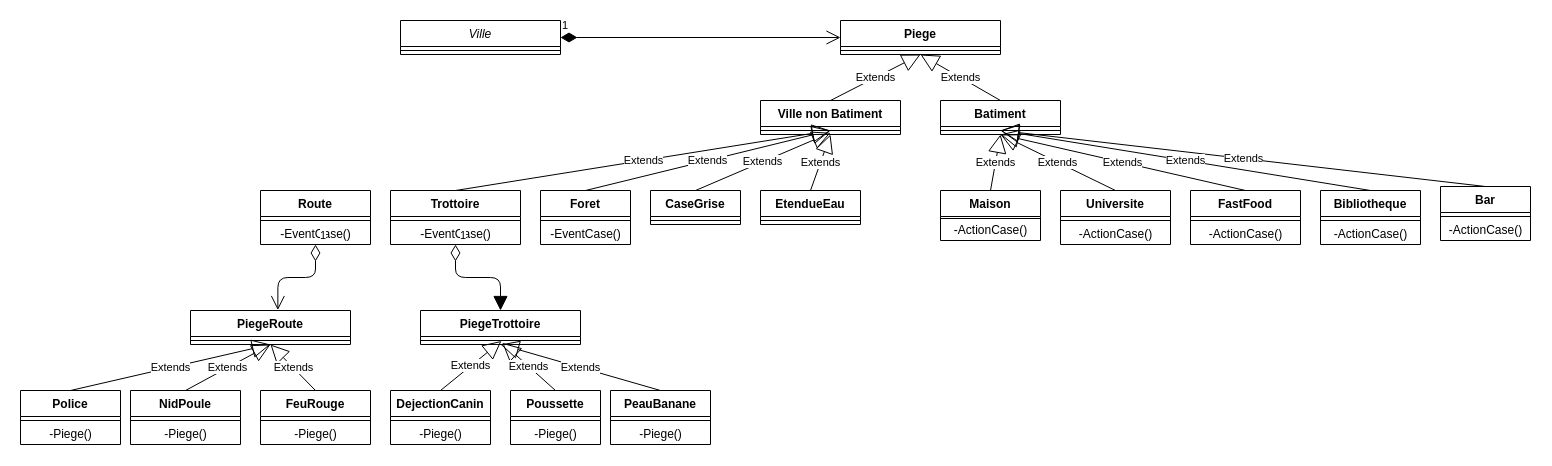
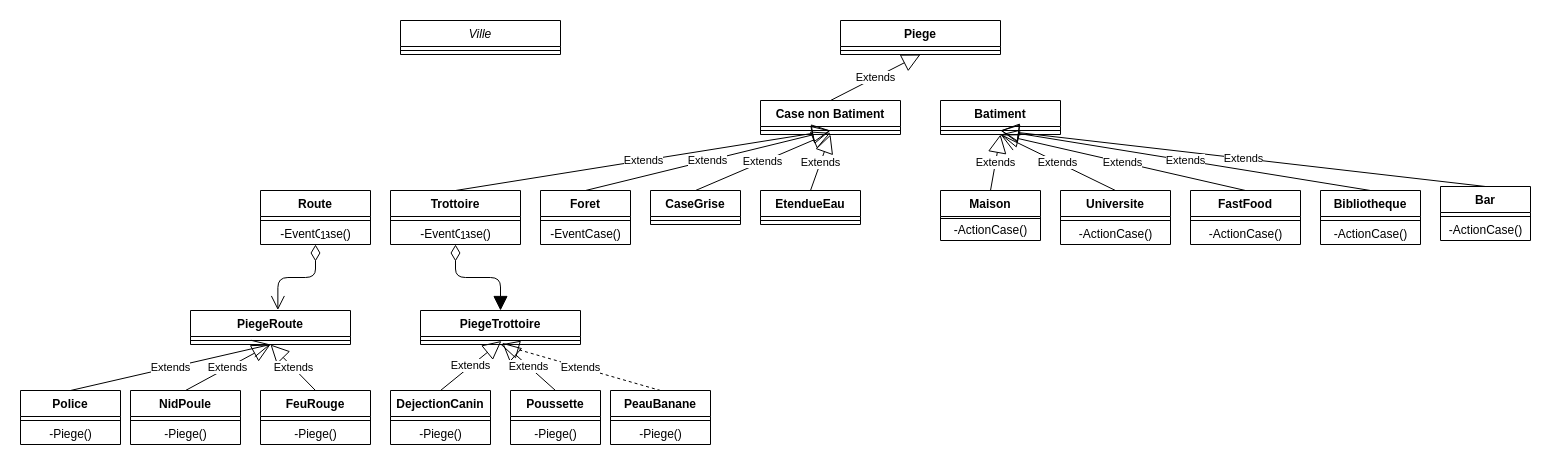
(707, 38) -> none
(968, 82) -> none
(830, 114) -> (830, 114)
(1018, 143) -> (1011, 139)
(251, 349) -> (258, 347)
(630, 382) -> (630, 382)
